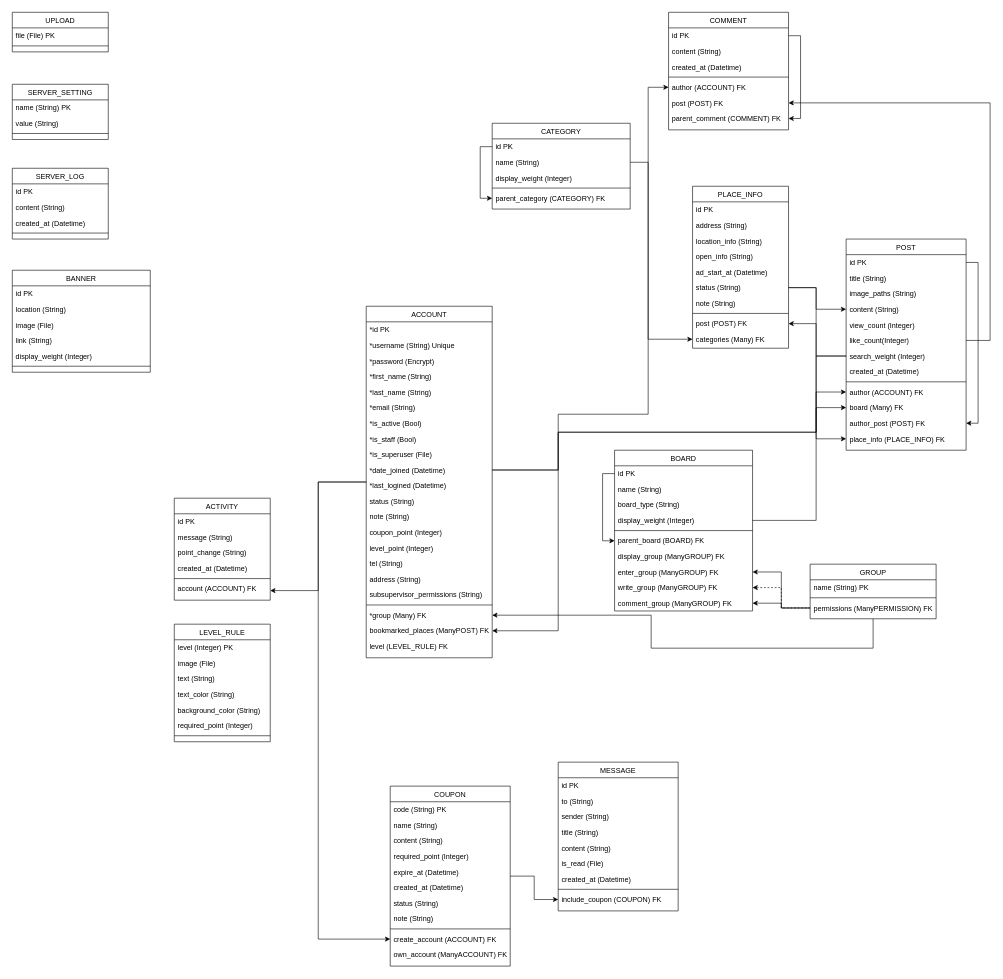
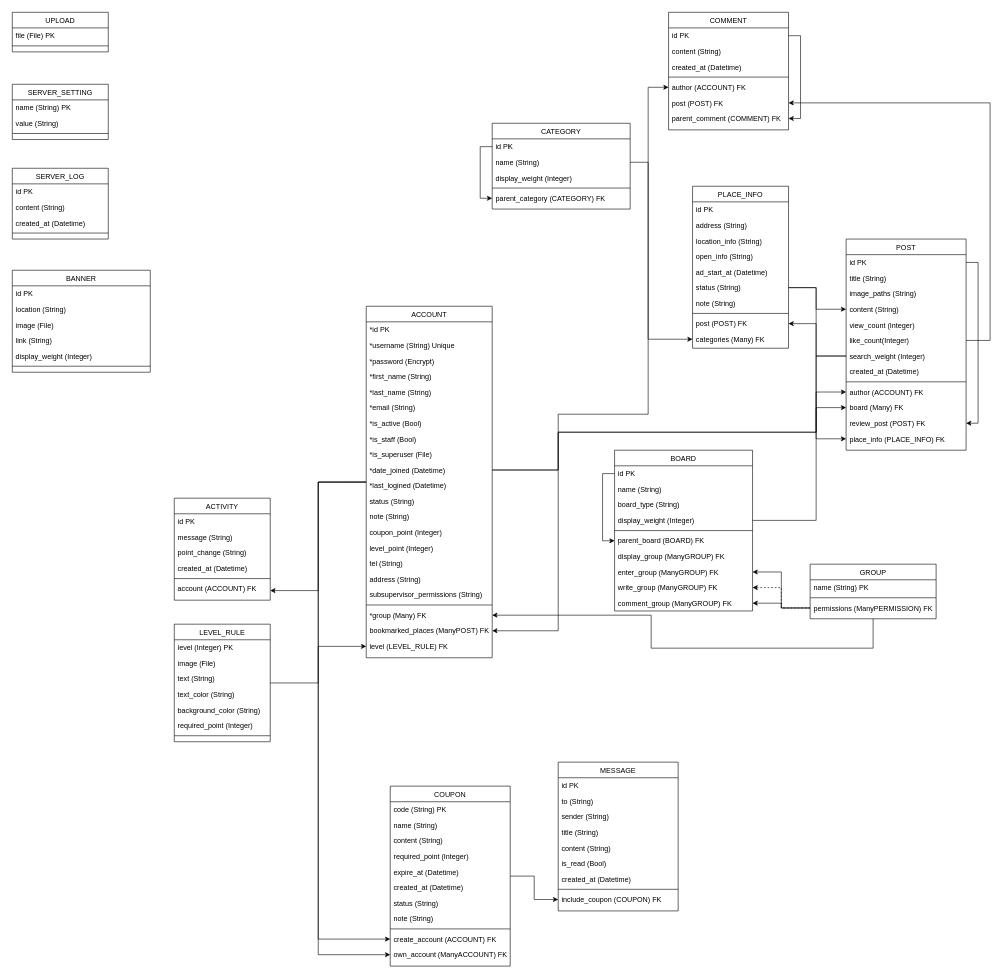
(890, 424) -> (889, 424)
none -> (341, 647)
(586, 864) -> (587, 864)
none -> (318, 954)
